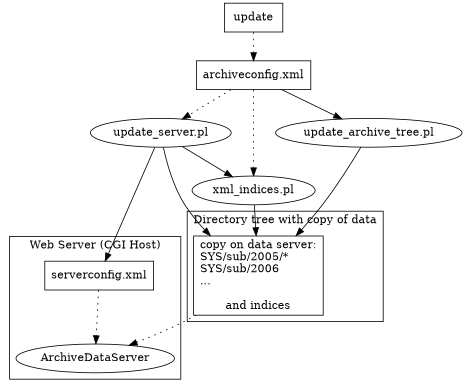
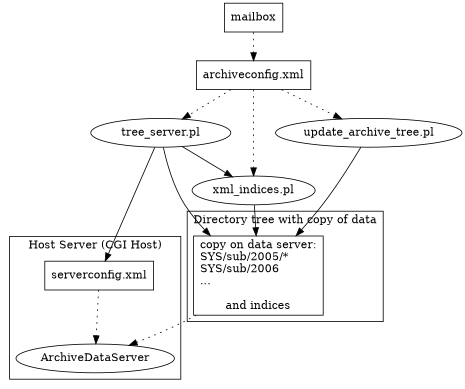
(254, 18) -> (254, 18)
(308, 103) -> (308, 103)
(161, 133) -> (161, 133)
(95, 246) -> (95, 246)
